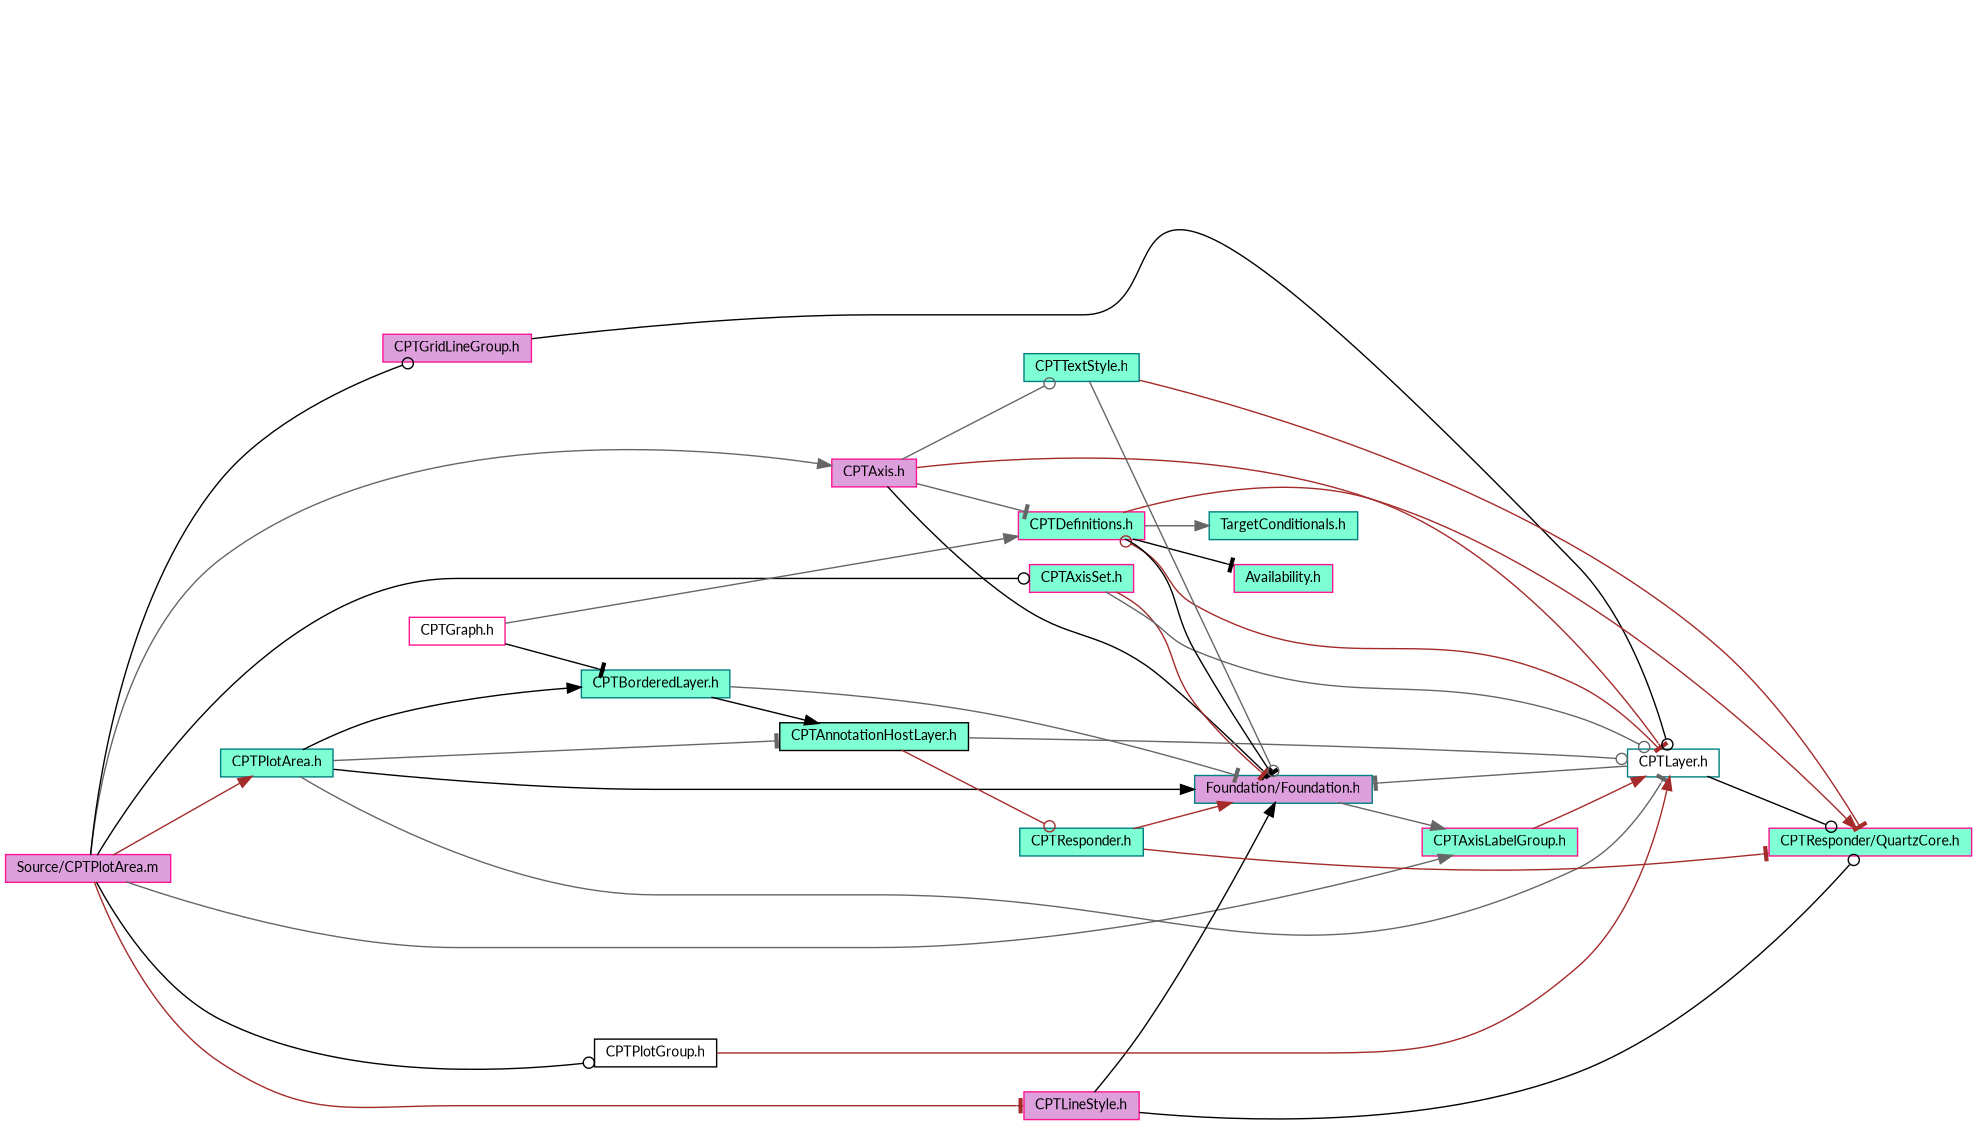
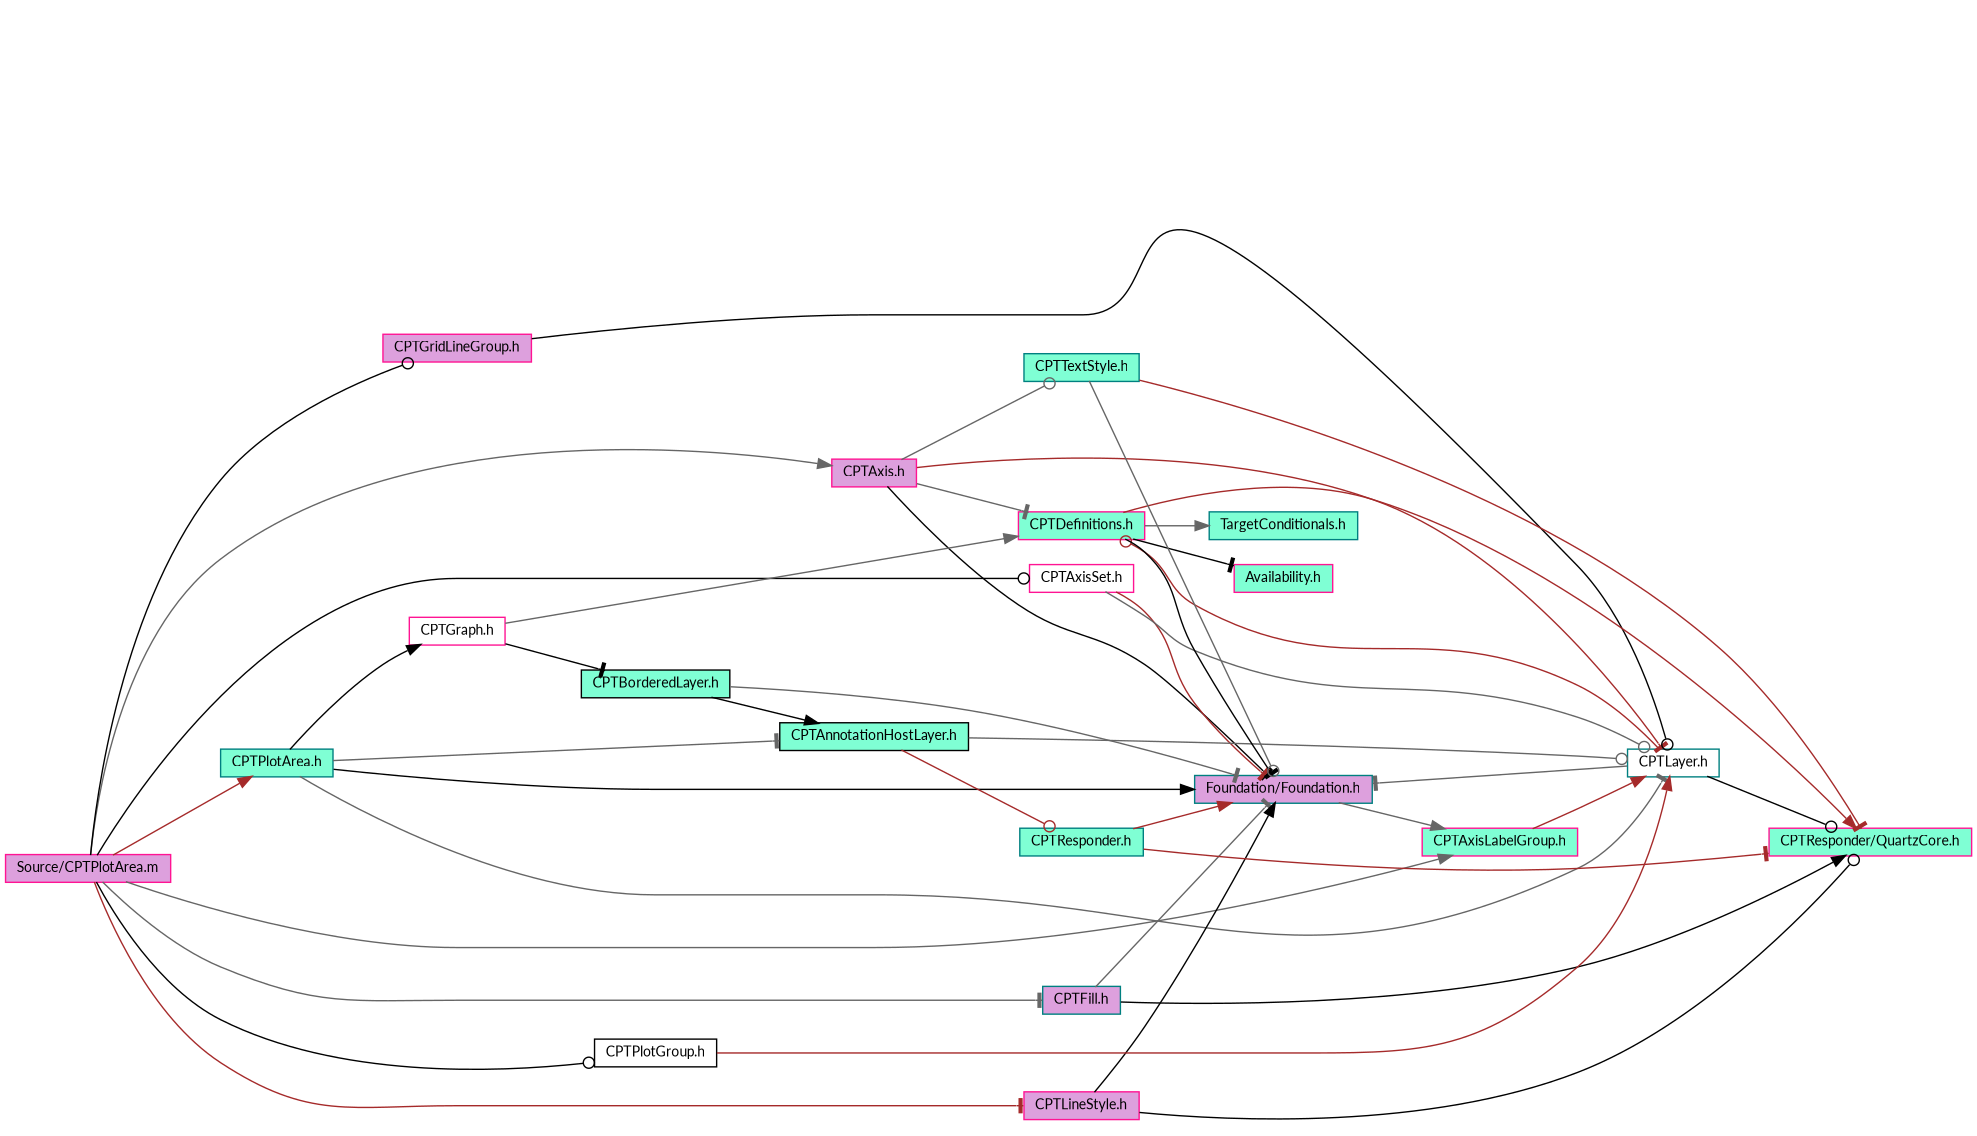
(1082, 578) -> (1082, 578)
(656, 684) -> (656, 684)
(432, 706) -> (345, 695)
none -> (1082, 1000)
